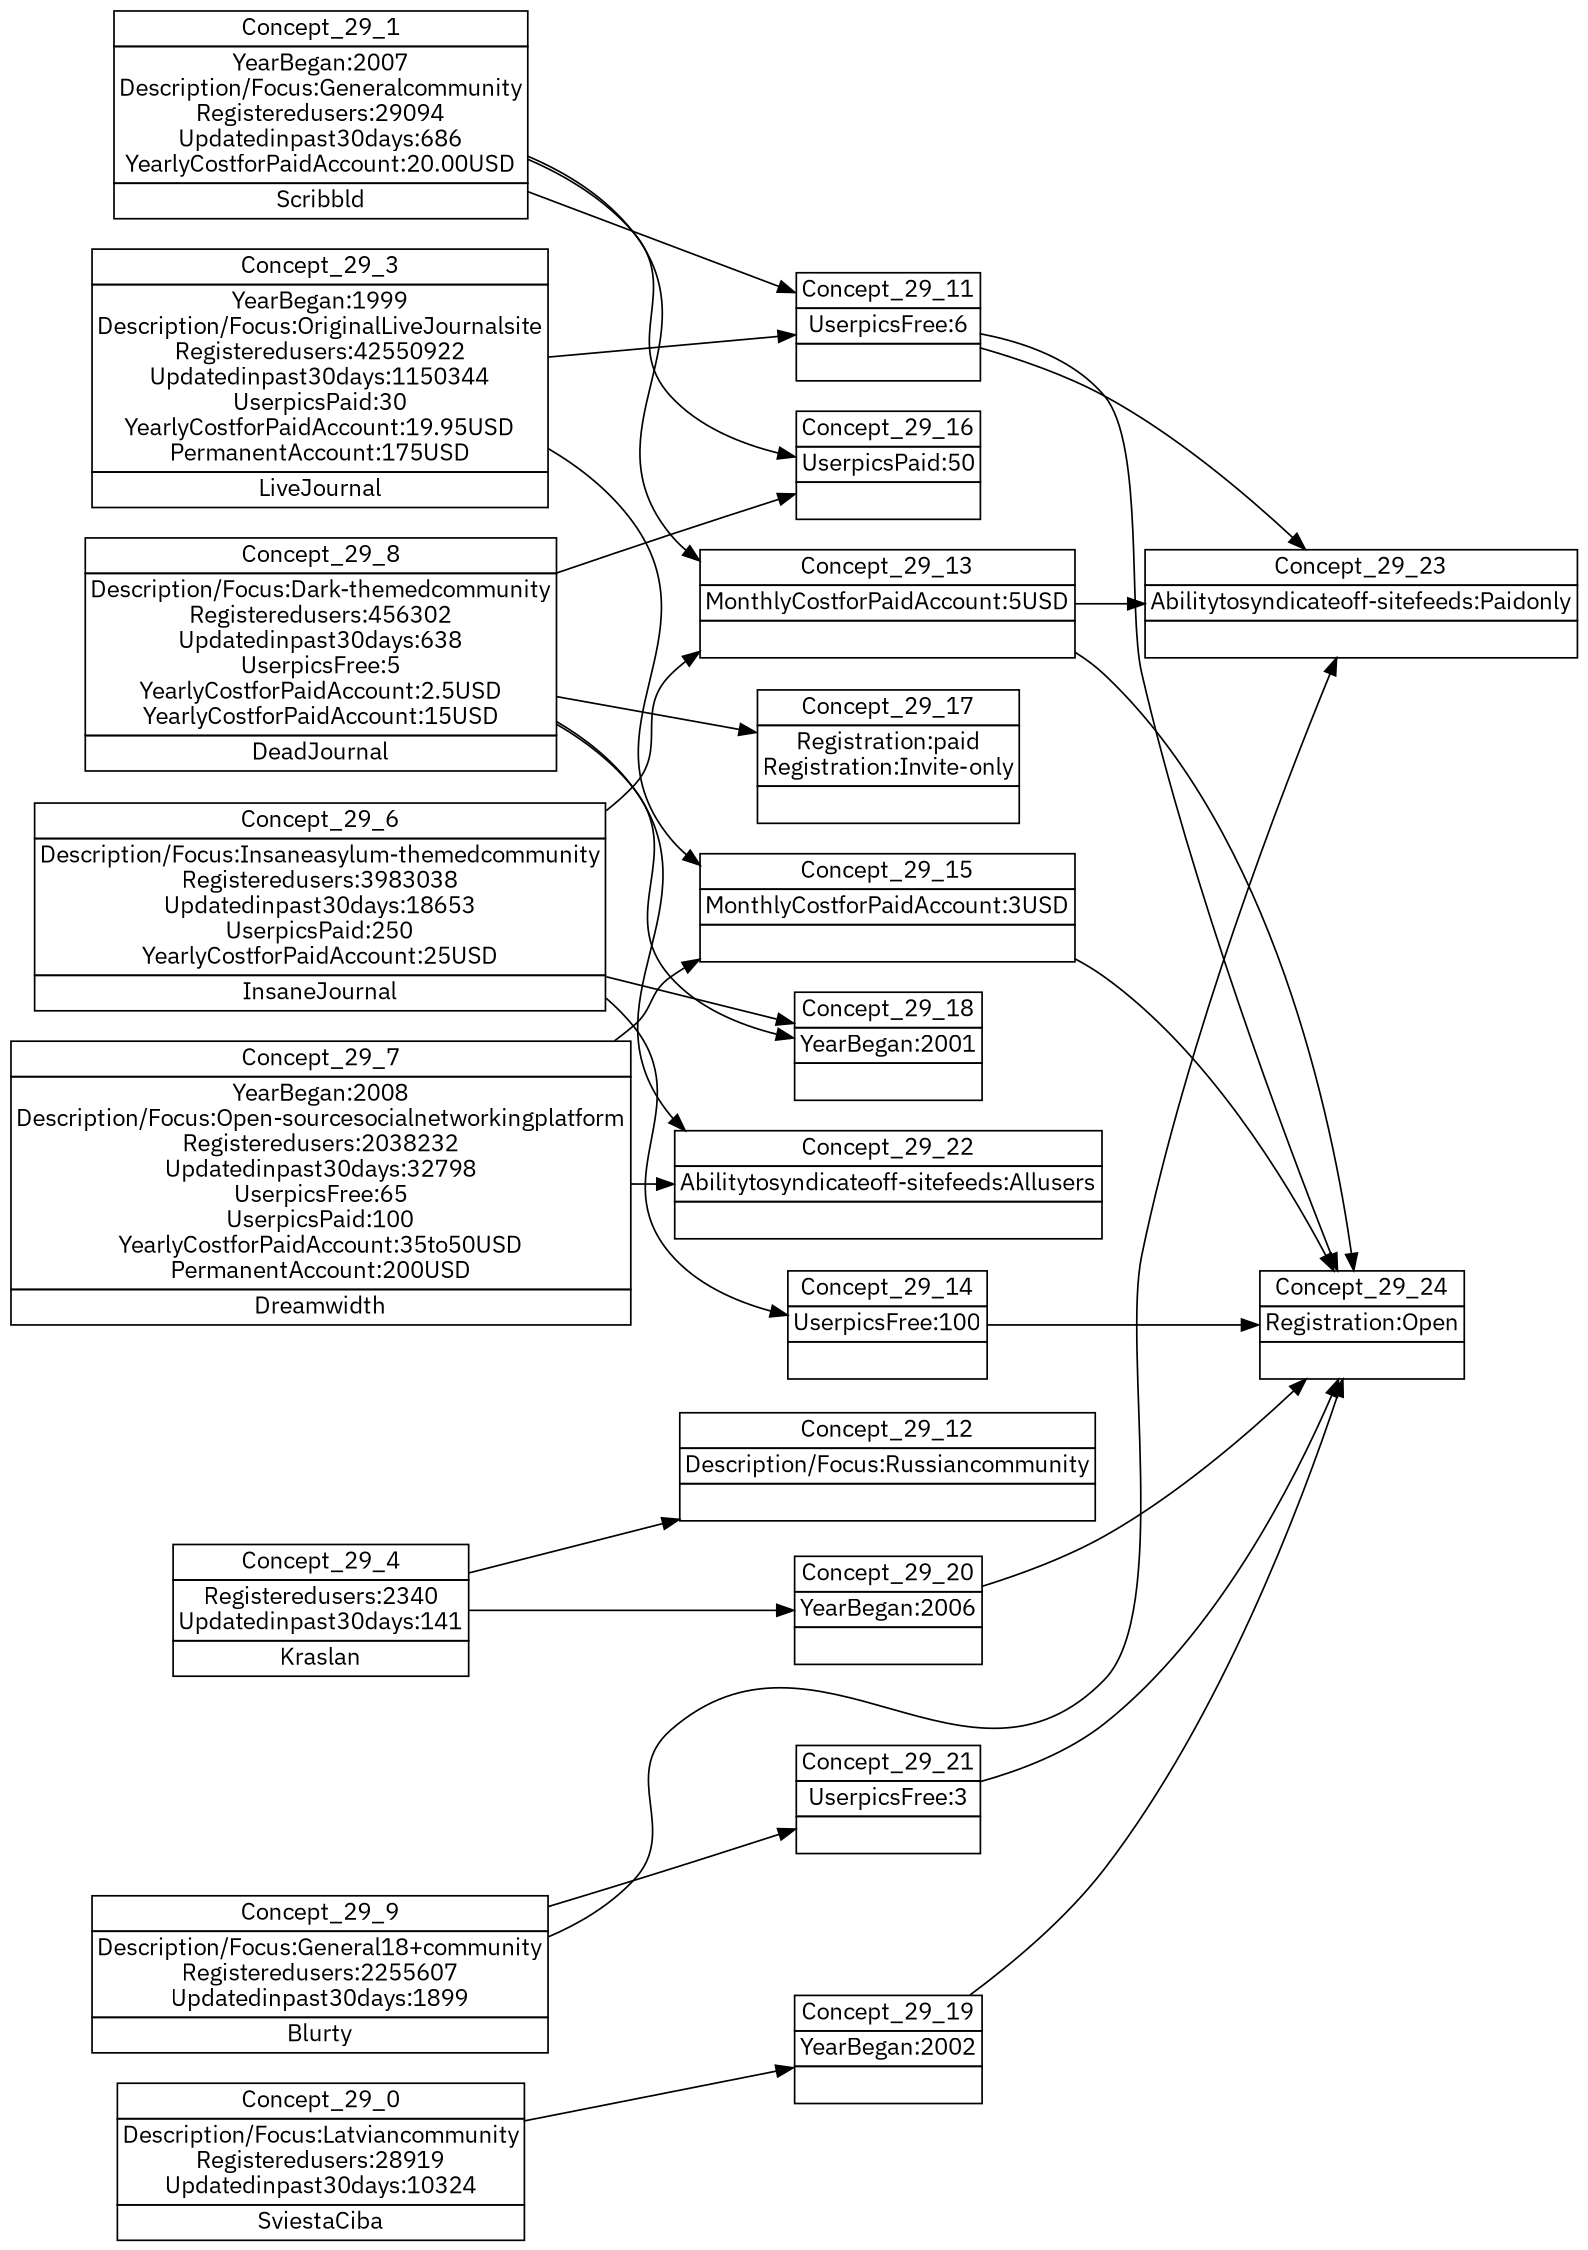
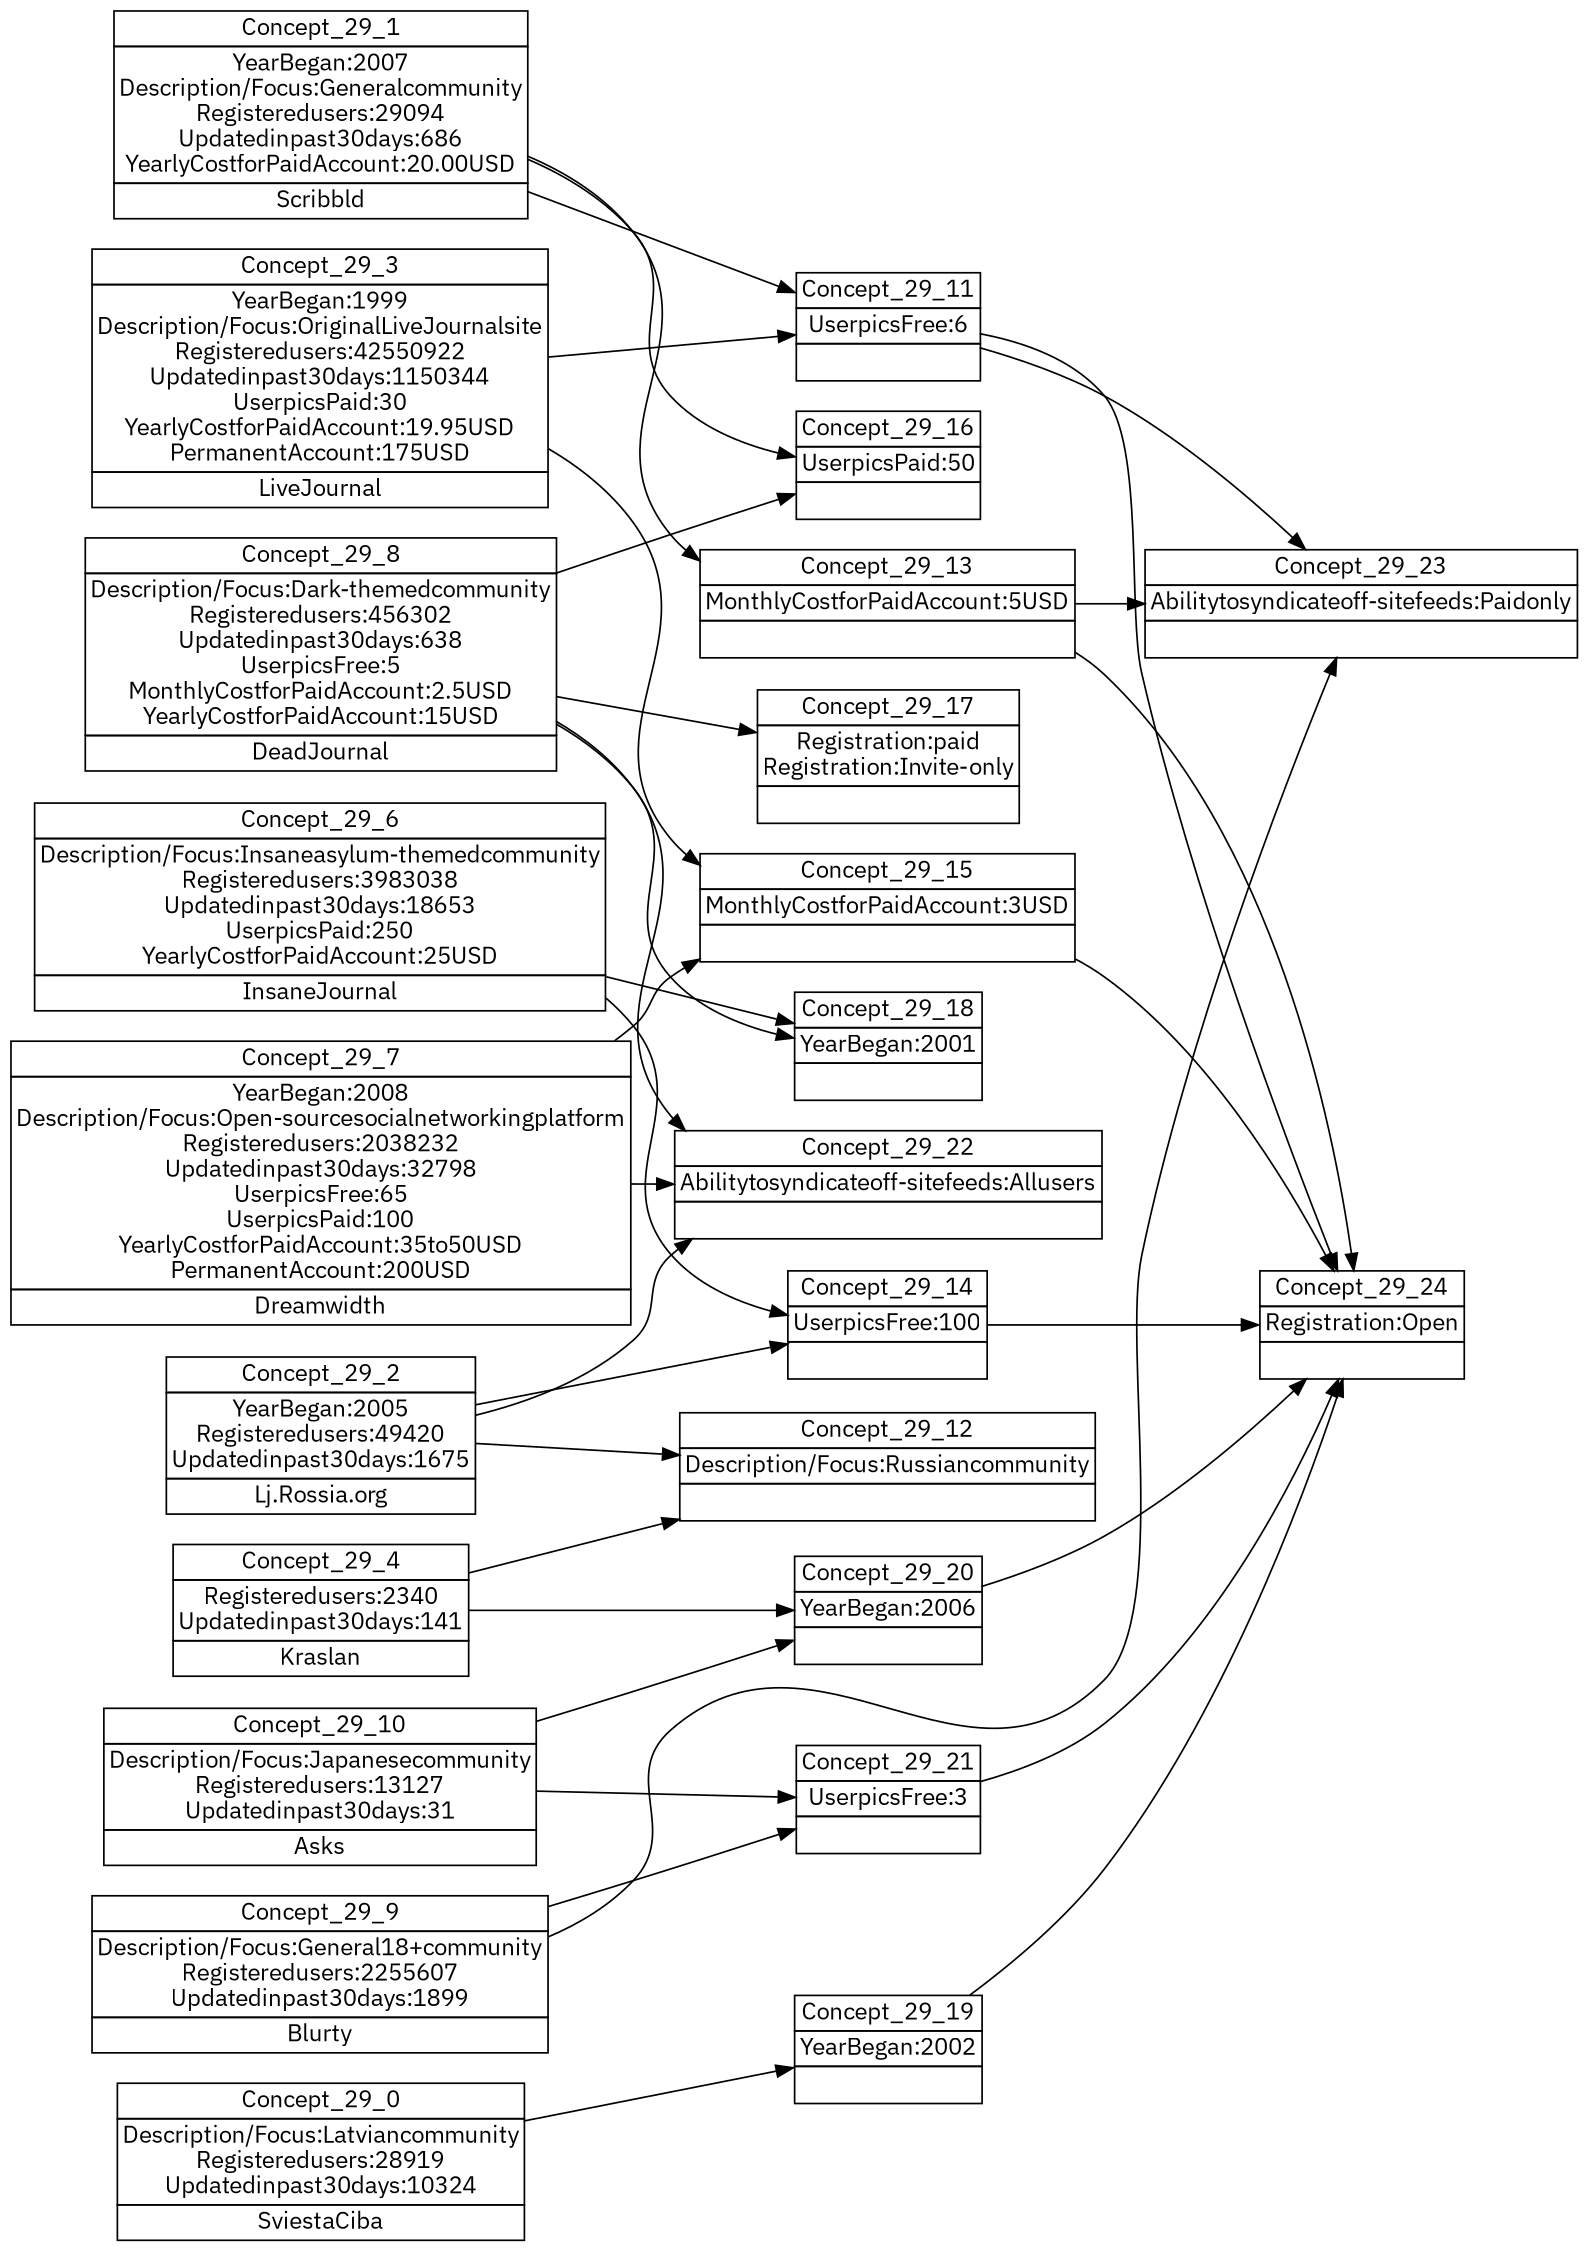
(321, 692) -> (321, 692)
(651, 738) -> none
none -> (320, 1435)
none -> (320, 1786)
